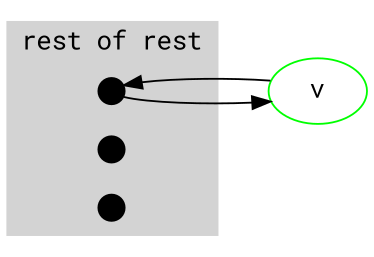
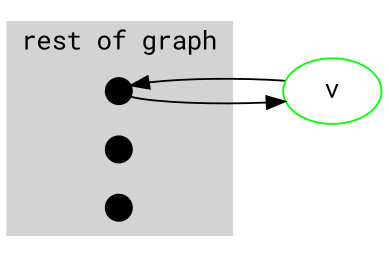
(112, 43) -> (120, 43)
